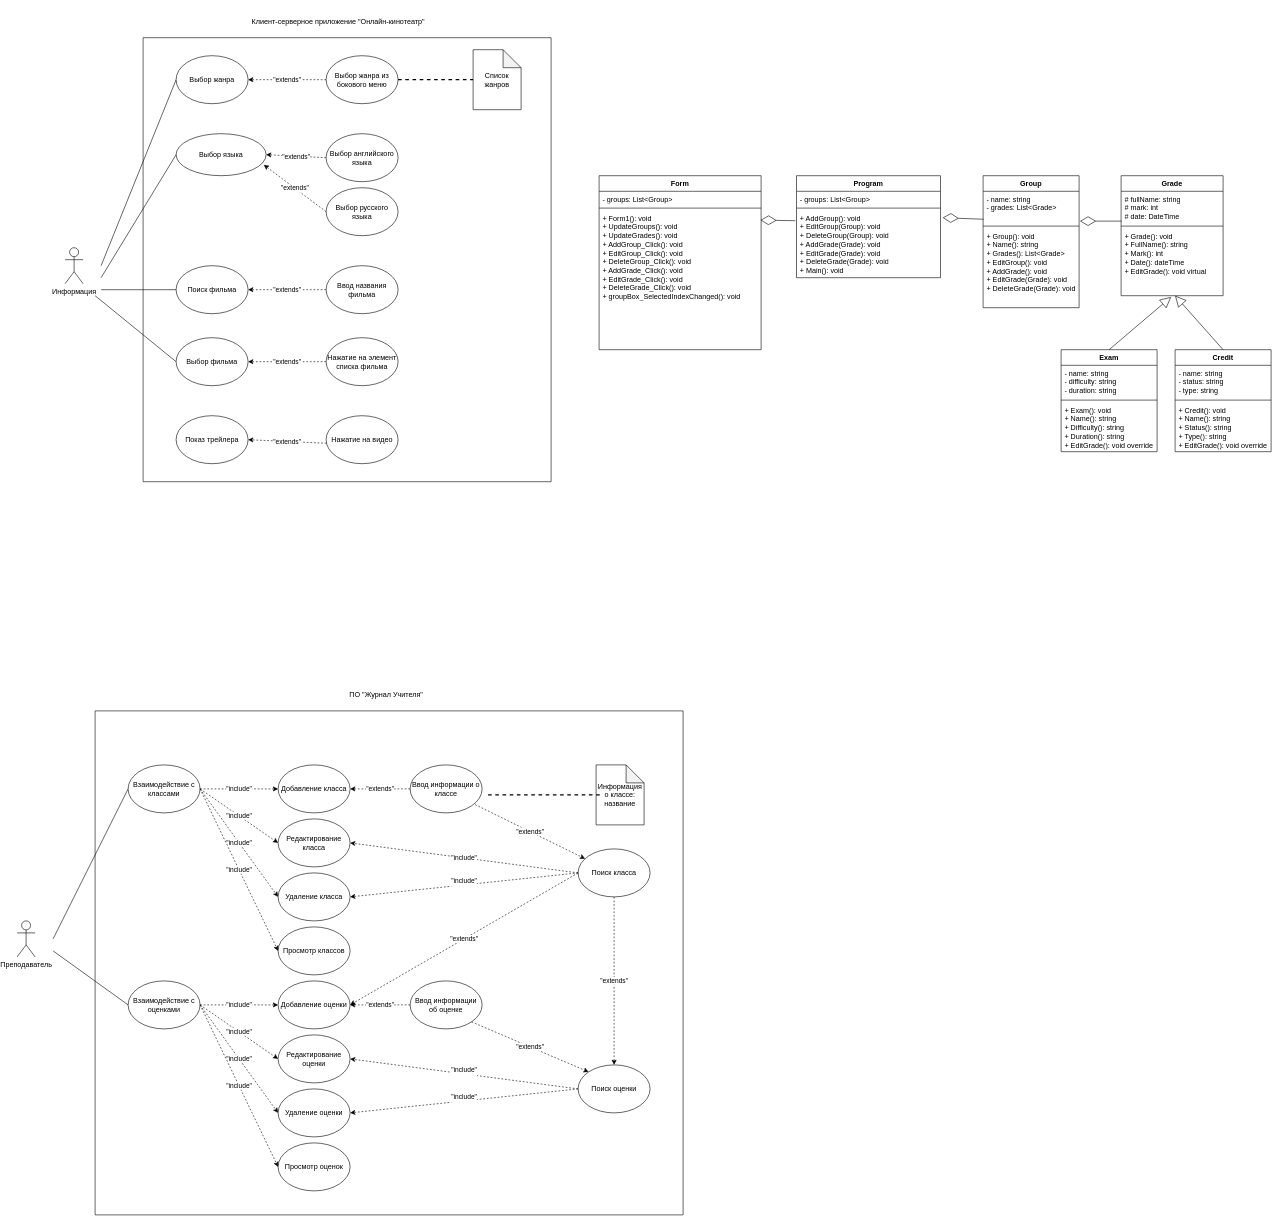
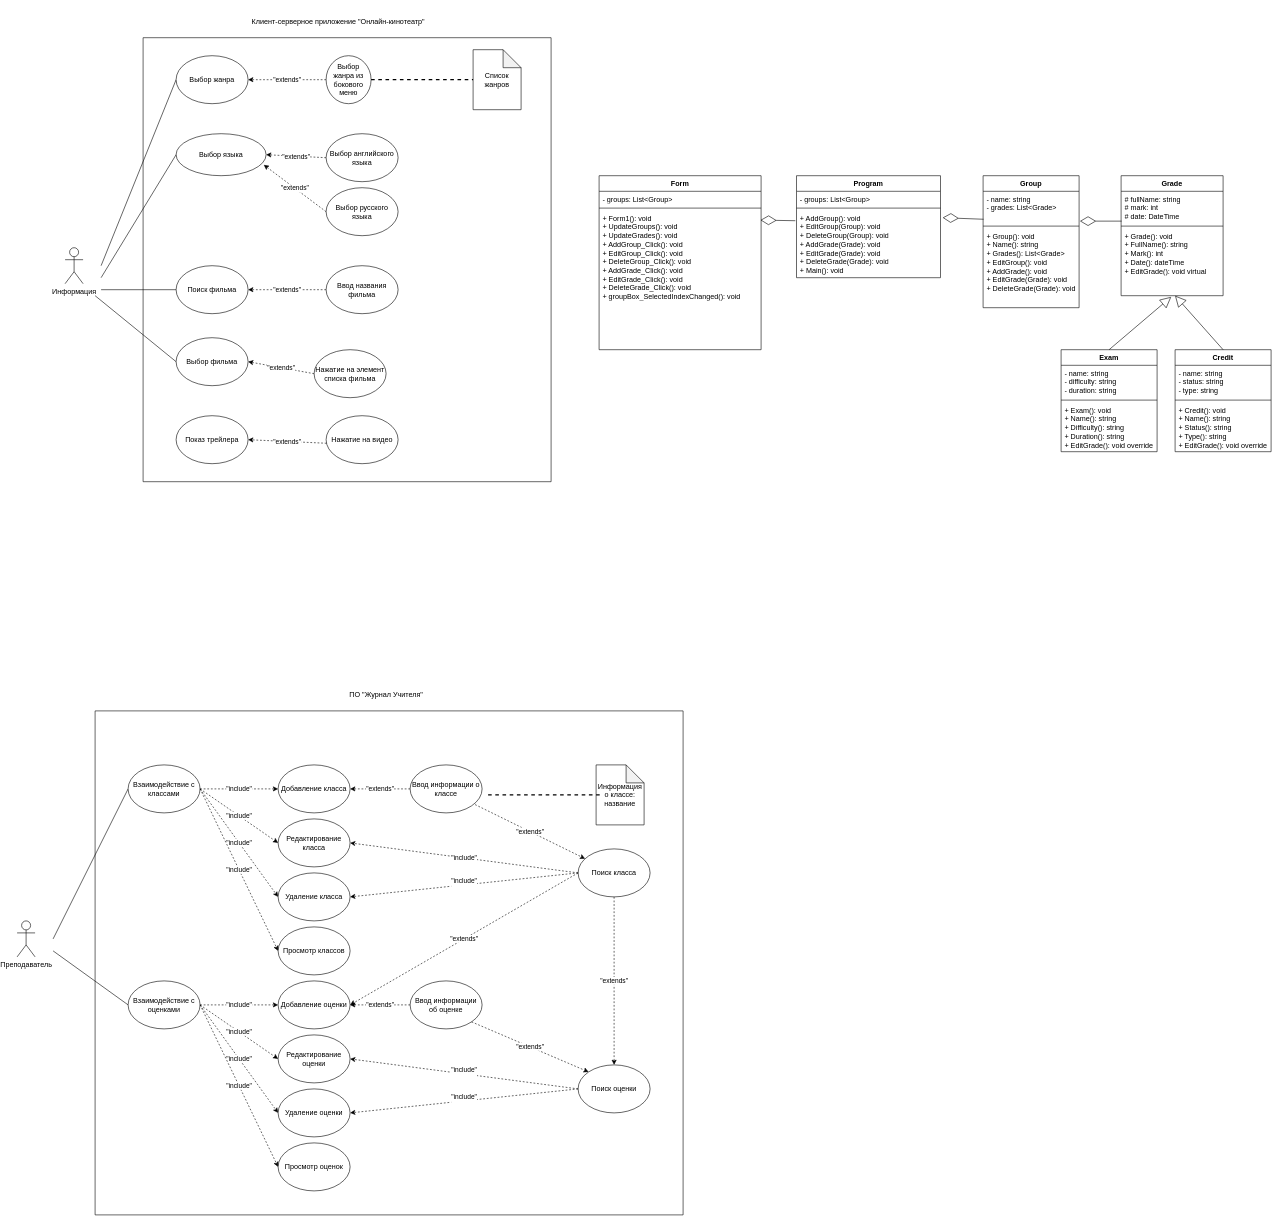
(362, 80) -> (349, 80)
(362, 362) -> (350, 374)
